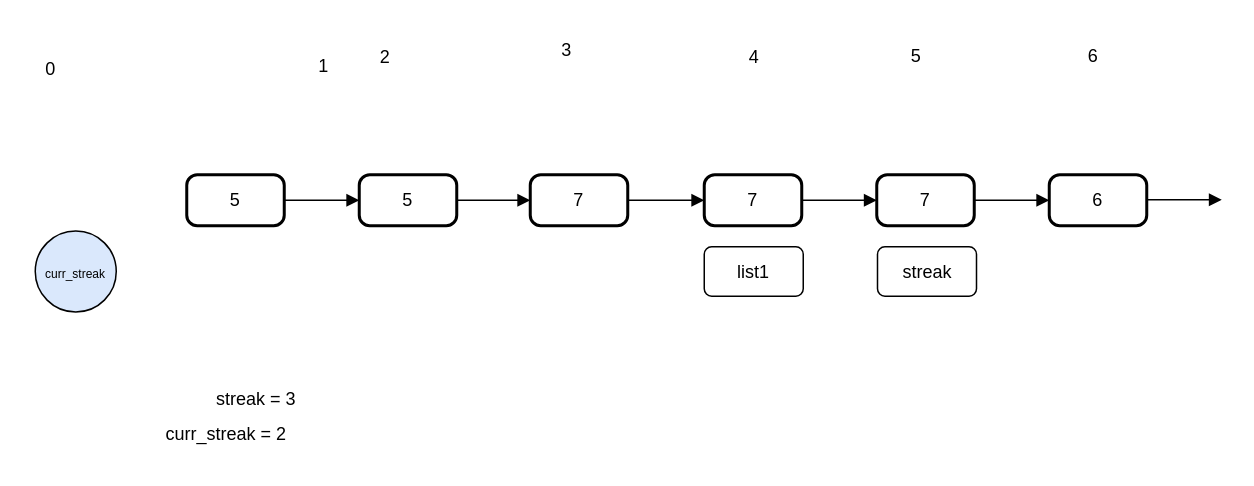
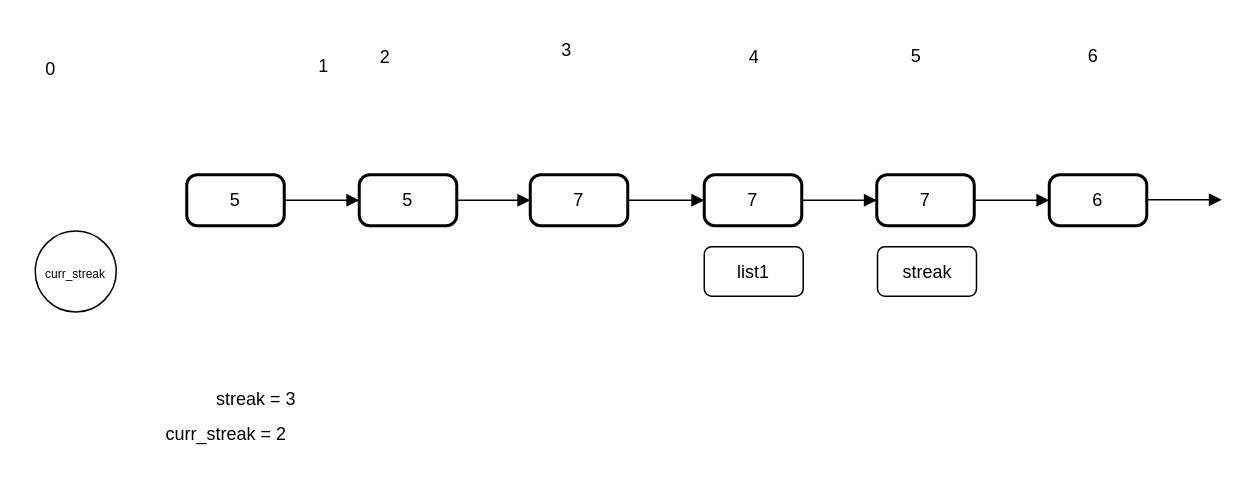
(76, 272) -> (76, 272)
